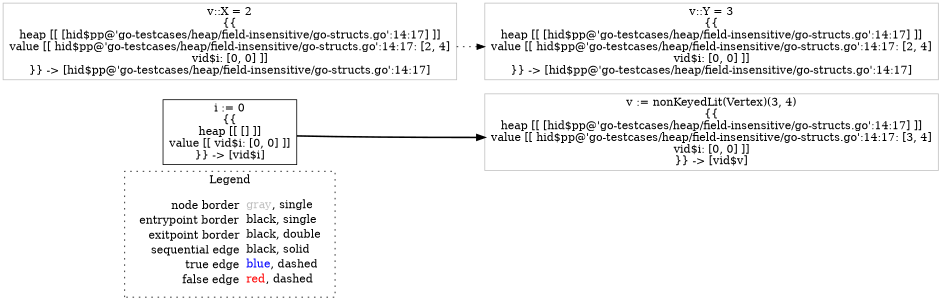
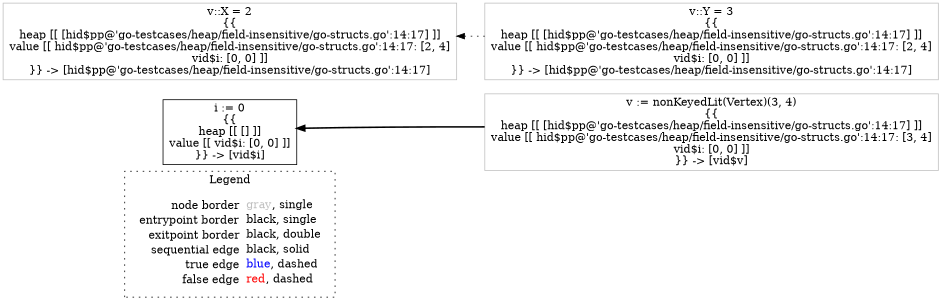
(467, 47) -> (475, 36)
(387, 137) -> (395, 127)
